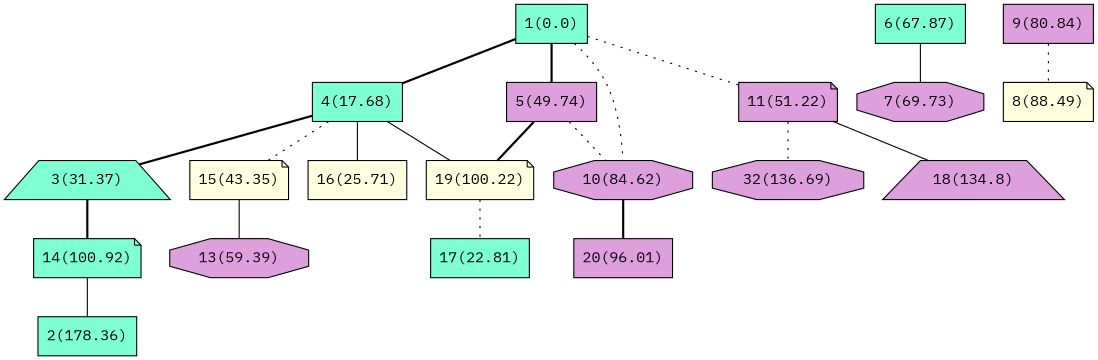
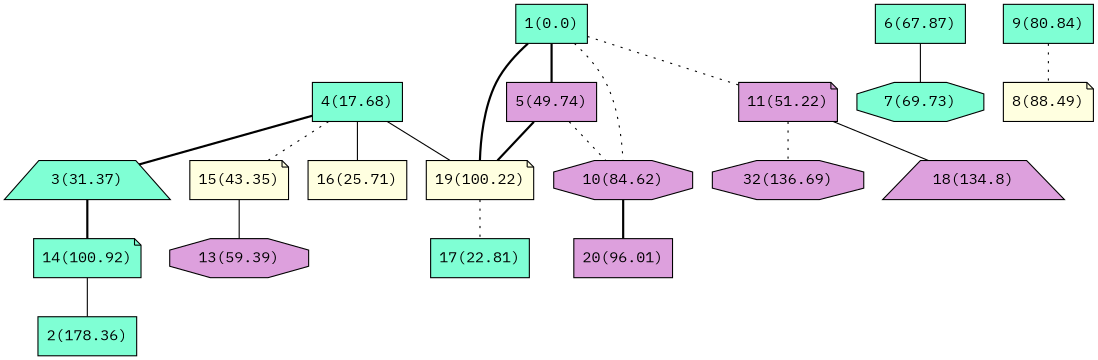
(1048, 24) -> (1048, 24)
(459, 61) -> (491, 96)
(920, 102) -> (920, 102)
